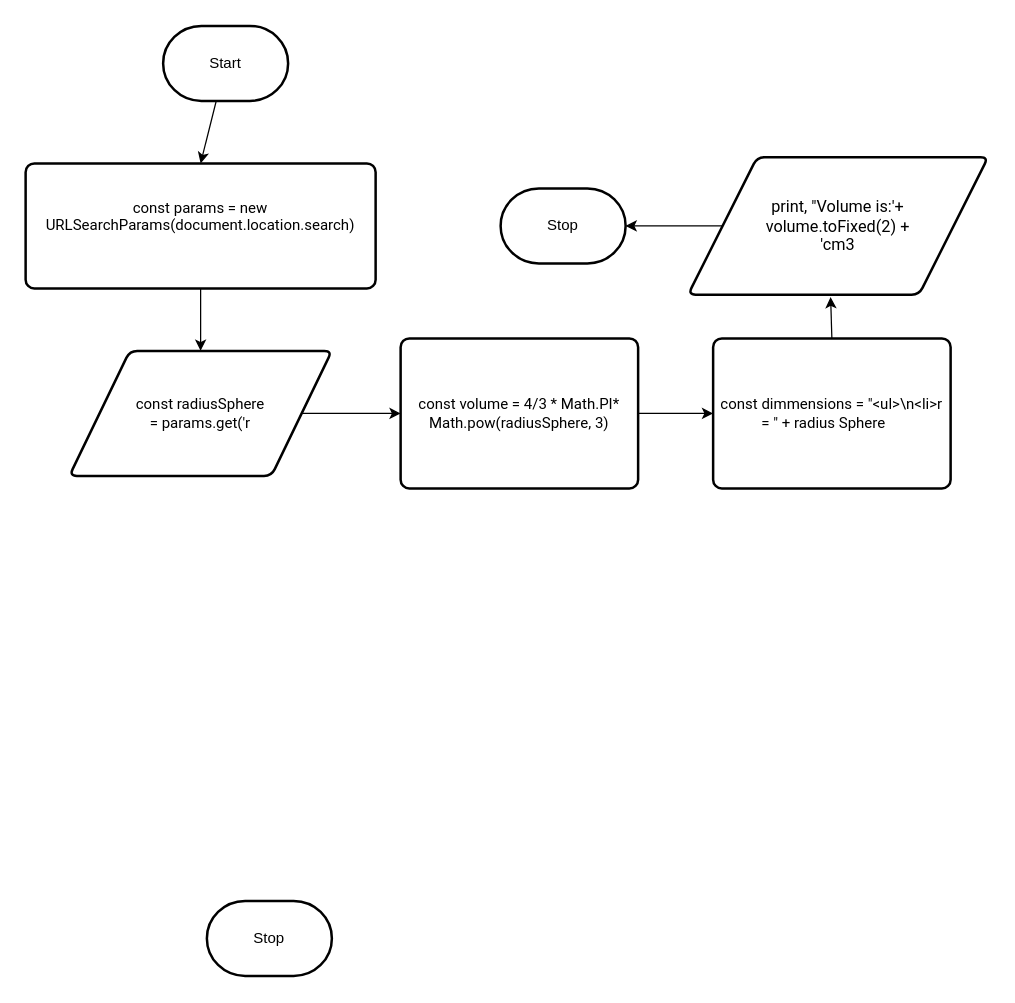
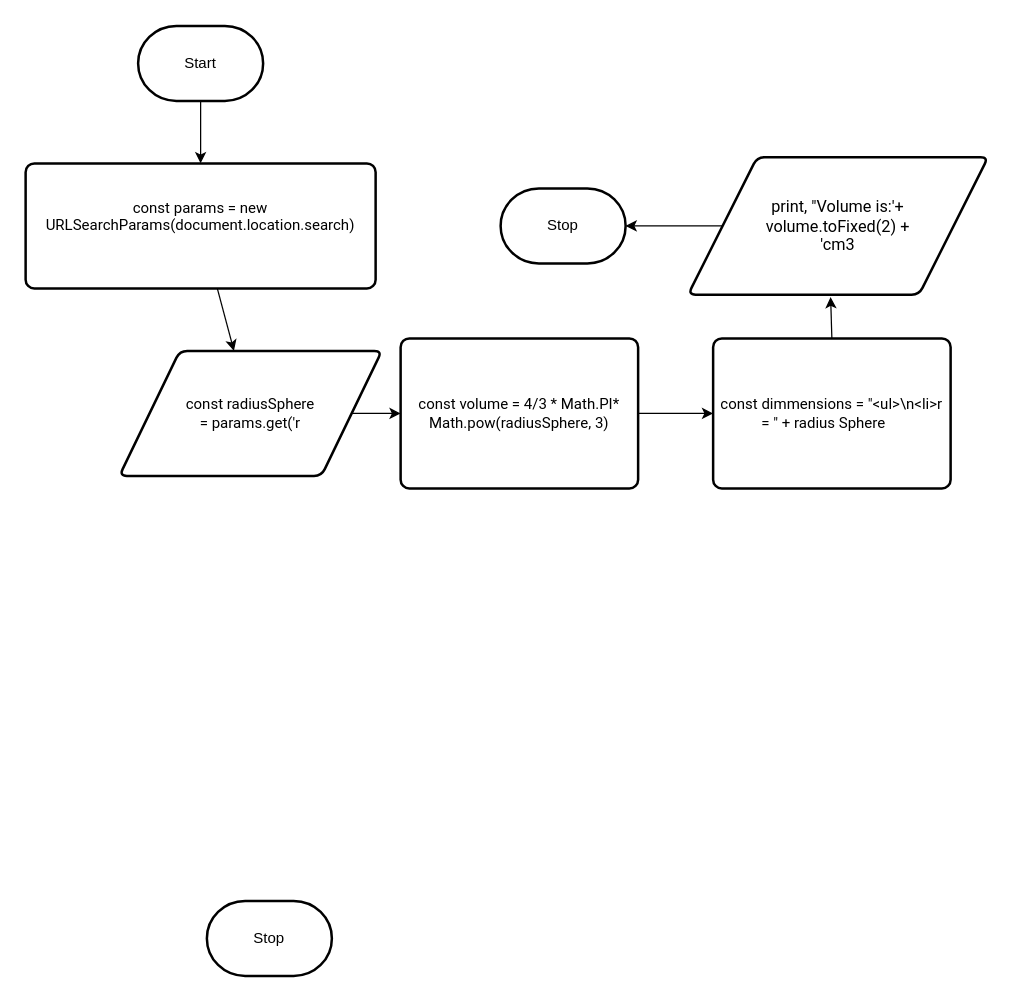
(226, 63) -> (201, 63)
(201, 413) -> (251, 413)
